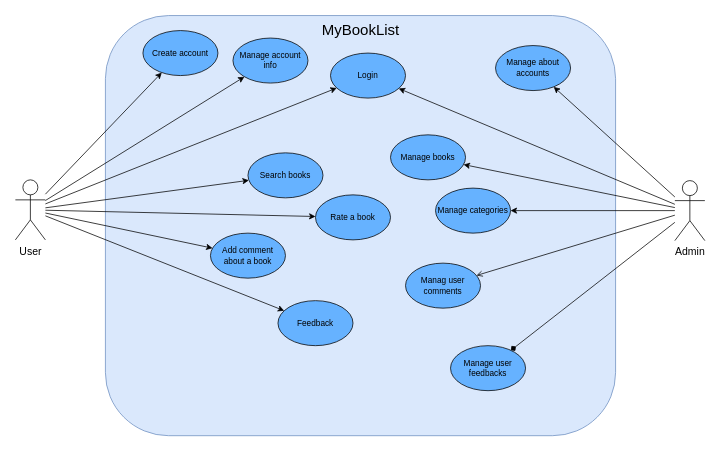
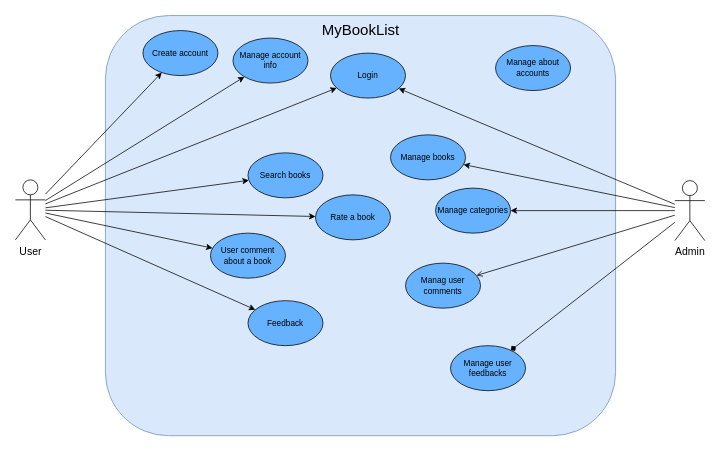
(616, 143) -> none
(248, 255) -> (248, 255)
(315, 323) -> (285, 323)
